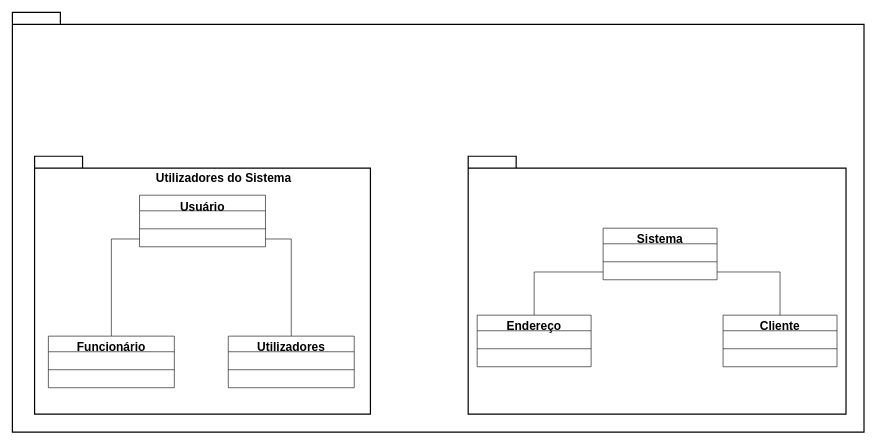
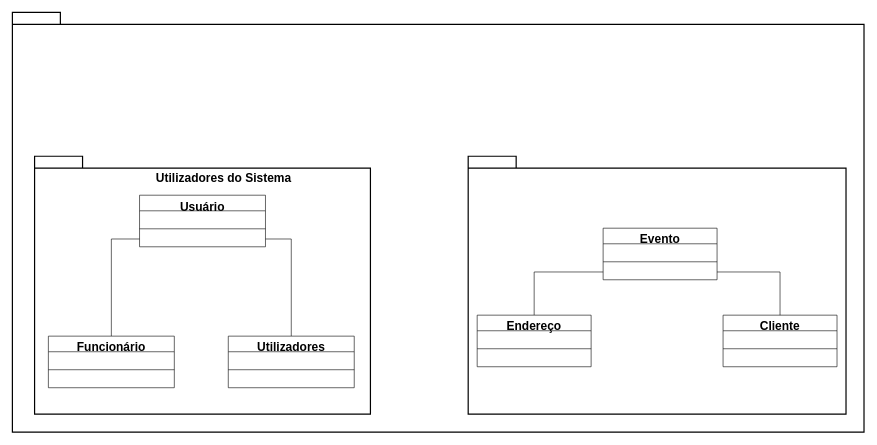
(660, 240) -> (660, 240)
